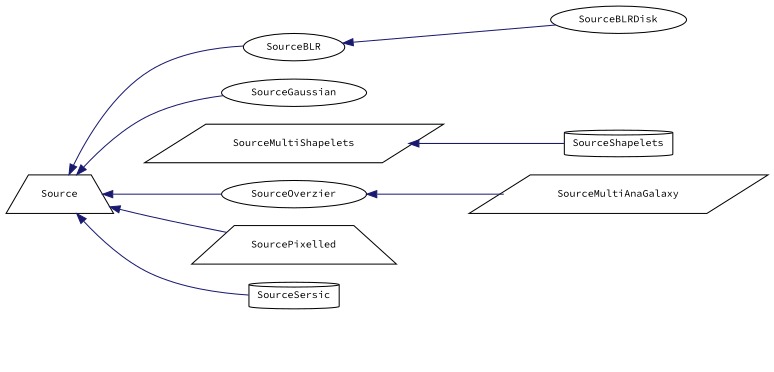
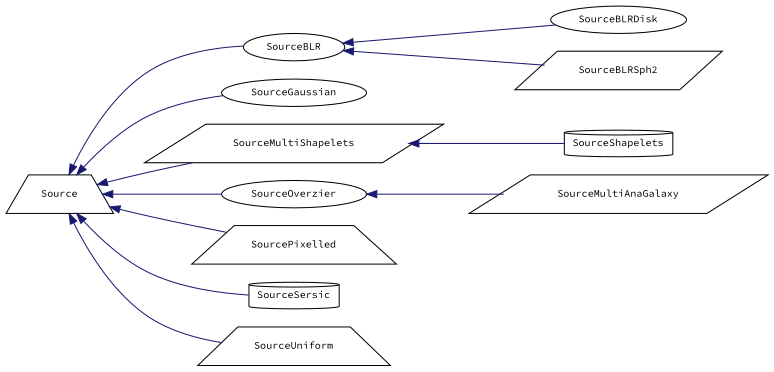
none -> (619, 70)
none -> (150, 172)
none -> (294, 346)
